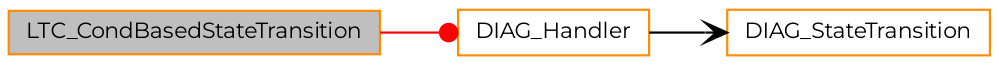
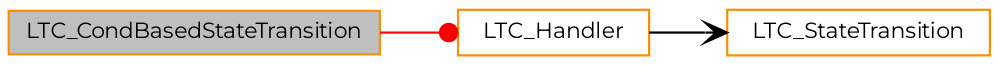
(554, 33) -> (554, 33)
(859, 33) -> (859, 33)
